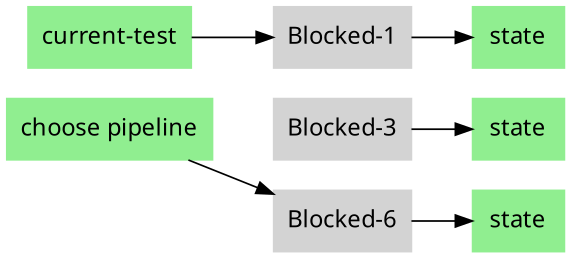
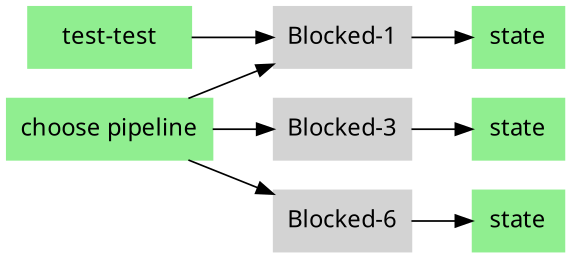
(110, 37) -> (110, 37)
none -> (223, 85)
none -> (235, 129)
